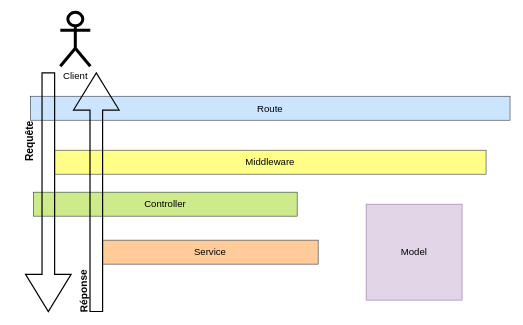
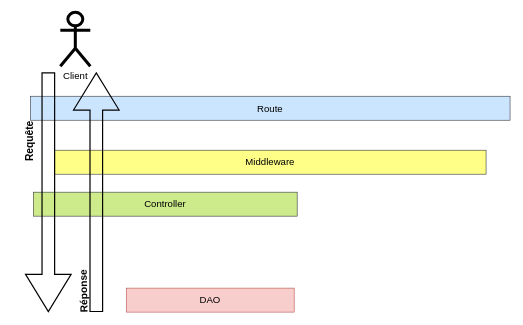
(210, 252) -> none
(414, 252) -> none
none -> (210, 300)
